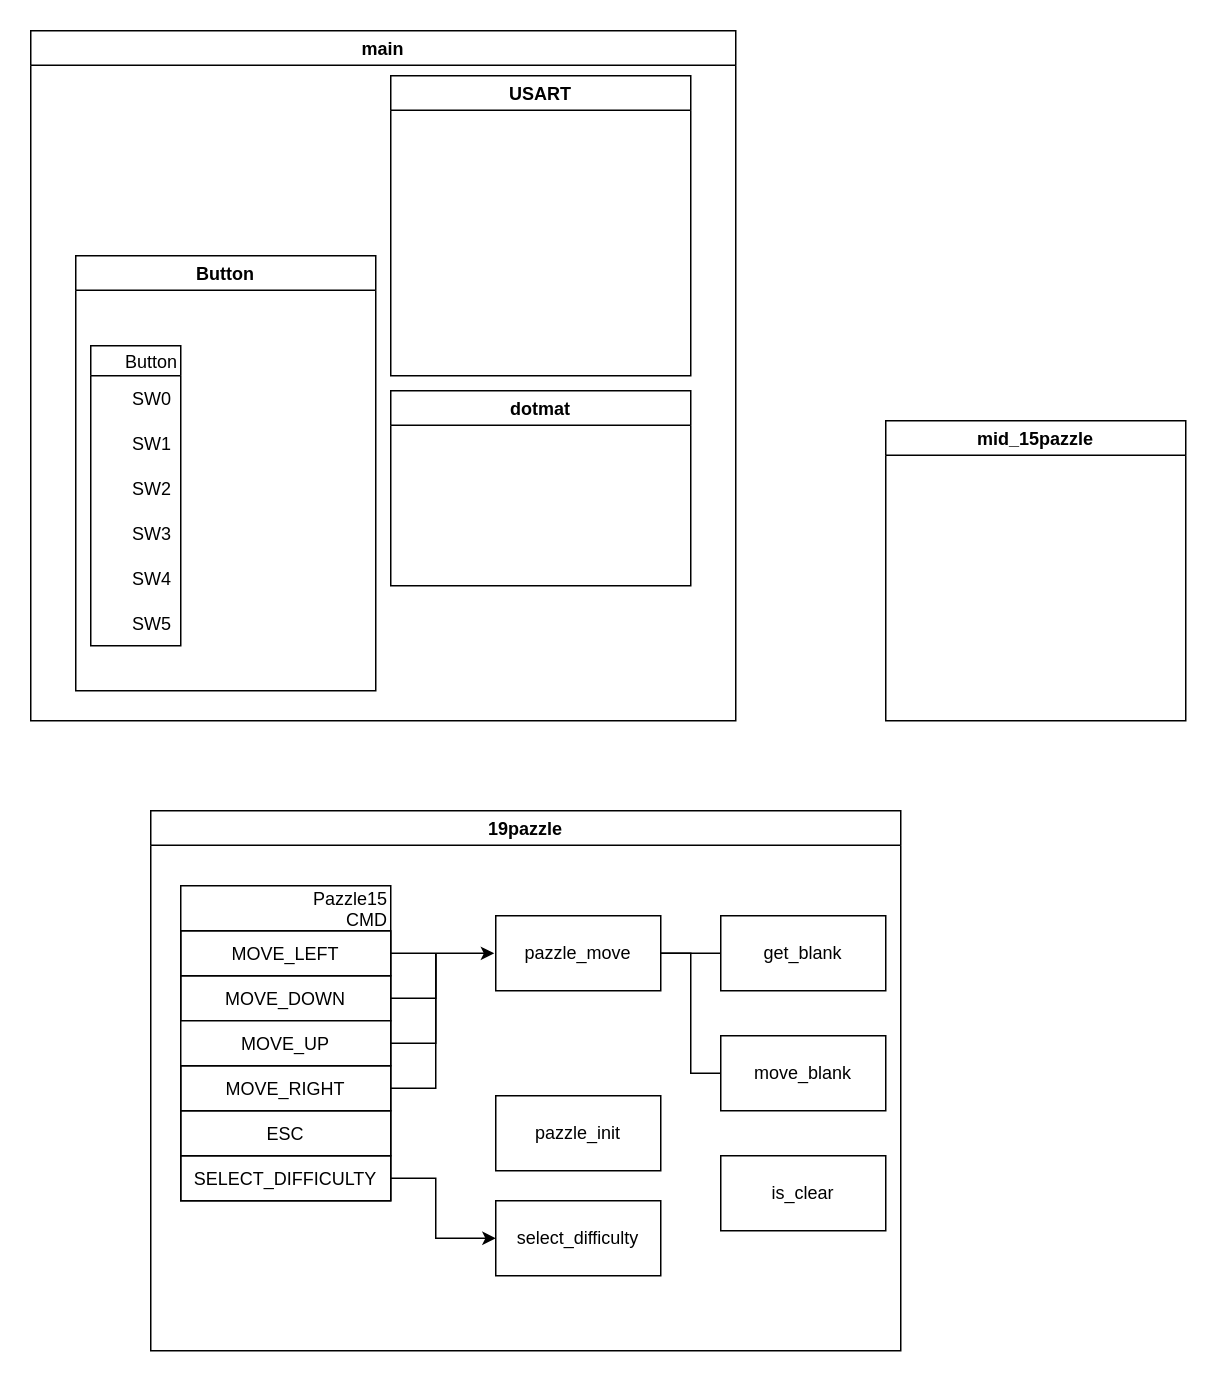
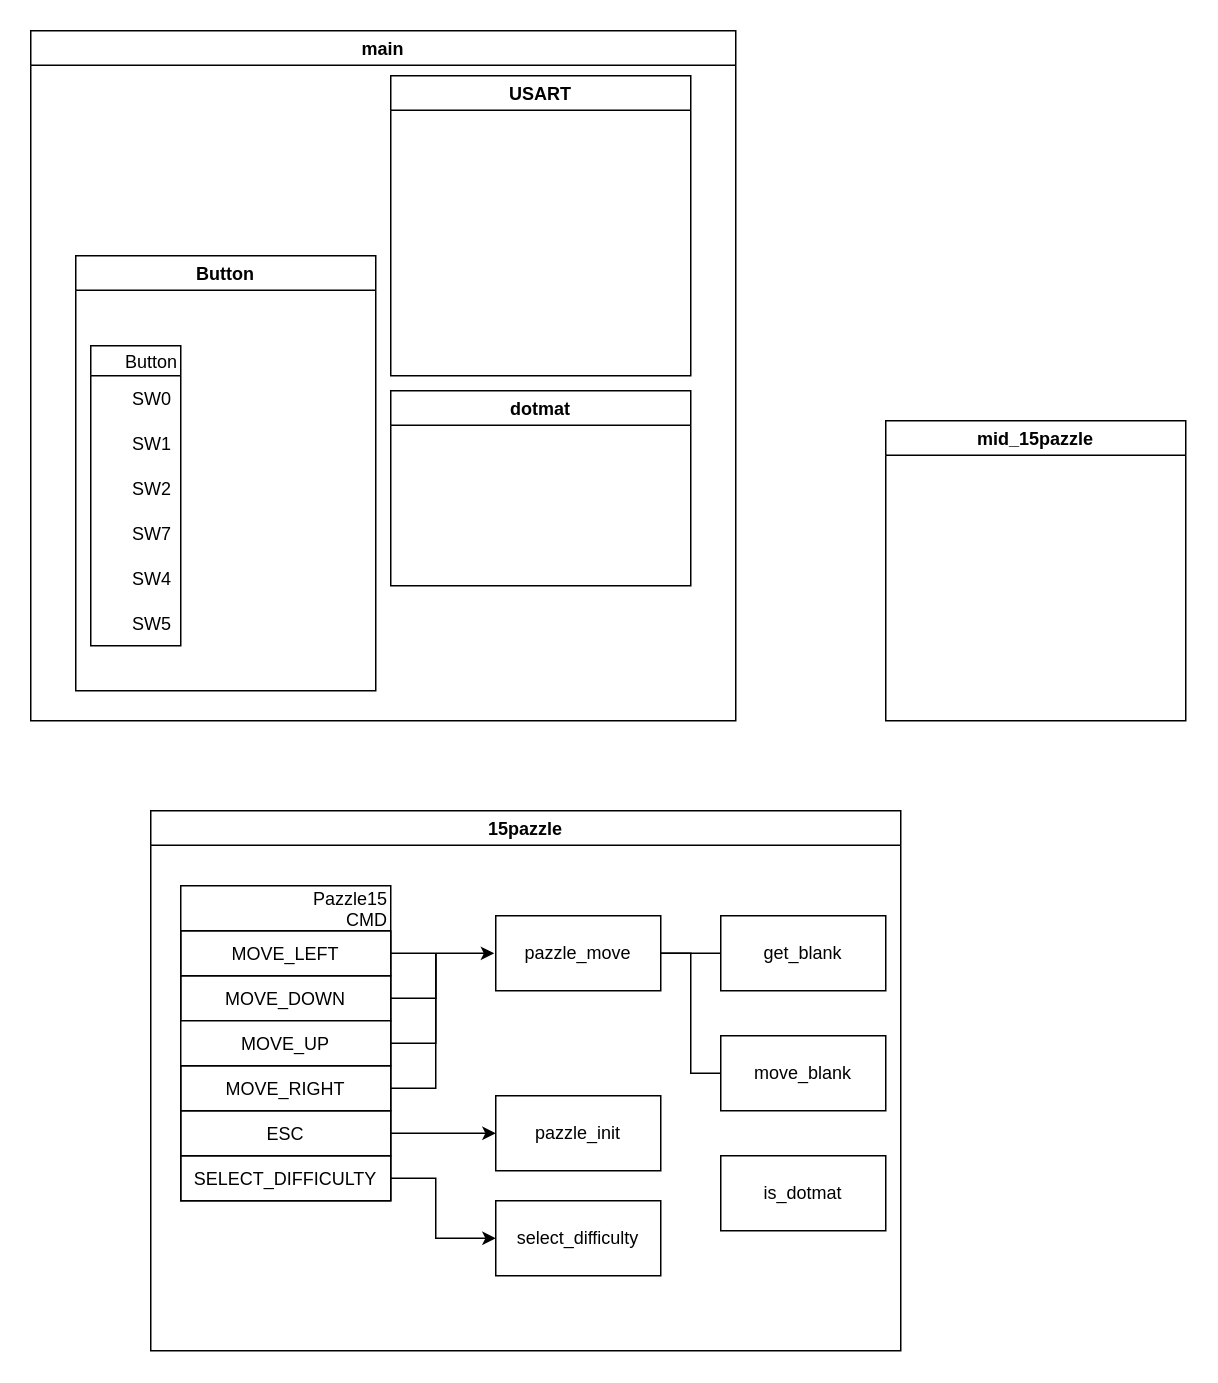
(156, 534) -> (156, 534)
(525, 829) -> (525, 829)
none -> (439, 1133)
(803, 1193) -> (803, 1193)
